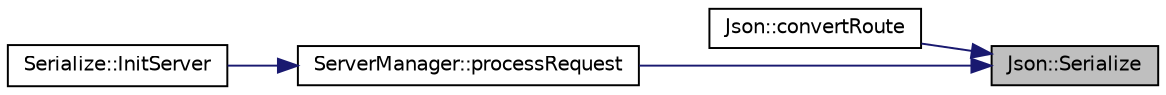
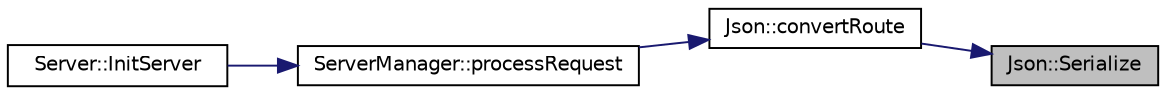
(118, 66) -> (118, 66)
(805, 66) -> (664, 45)
